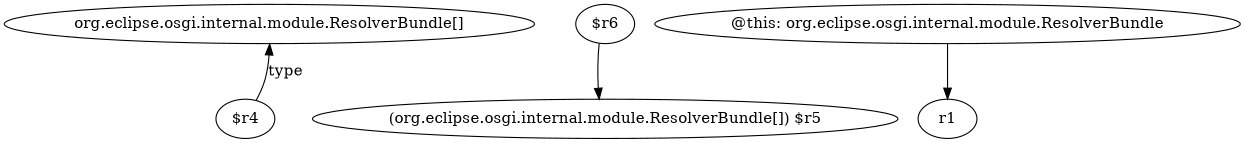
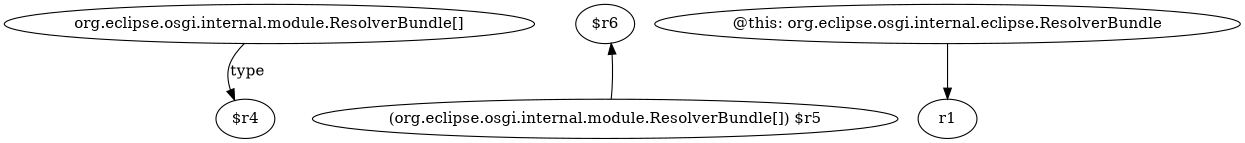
(948, 24) -> (948, 24)
(598, 66) -> (613, 77)
(265, 79) -> (230, 65)
